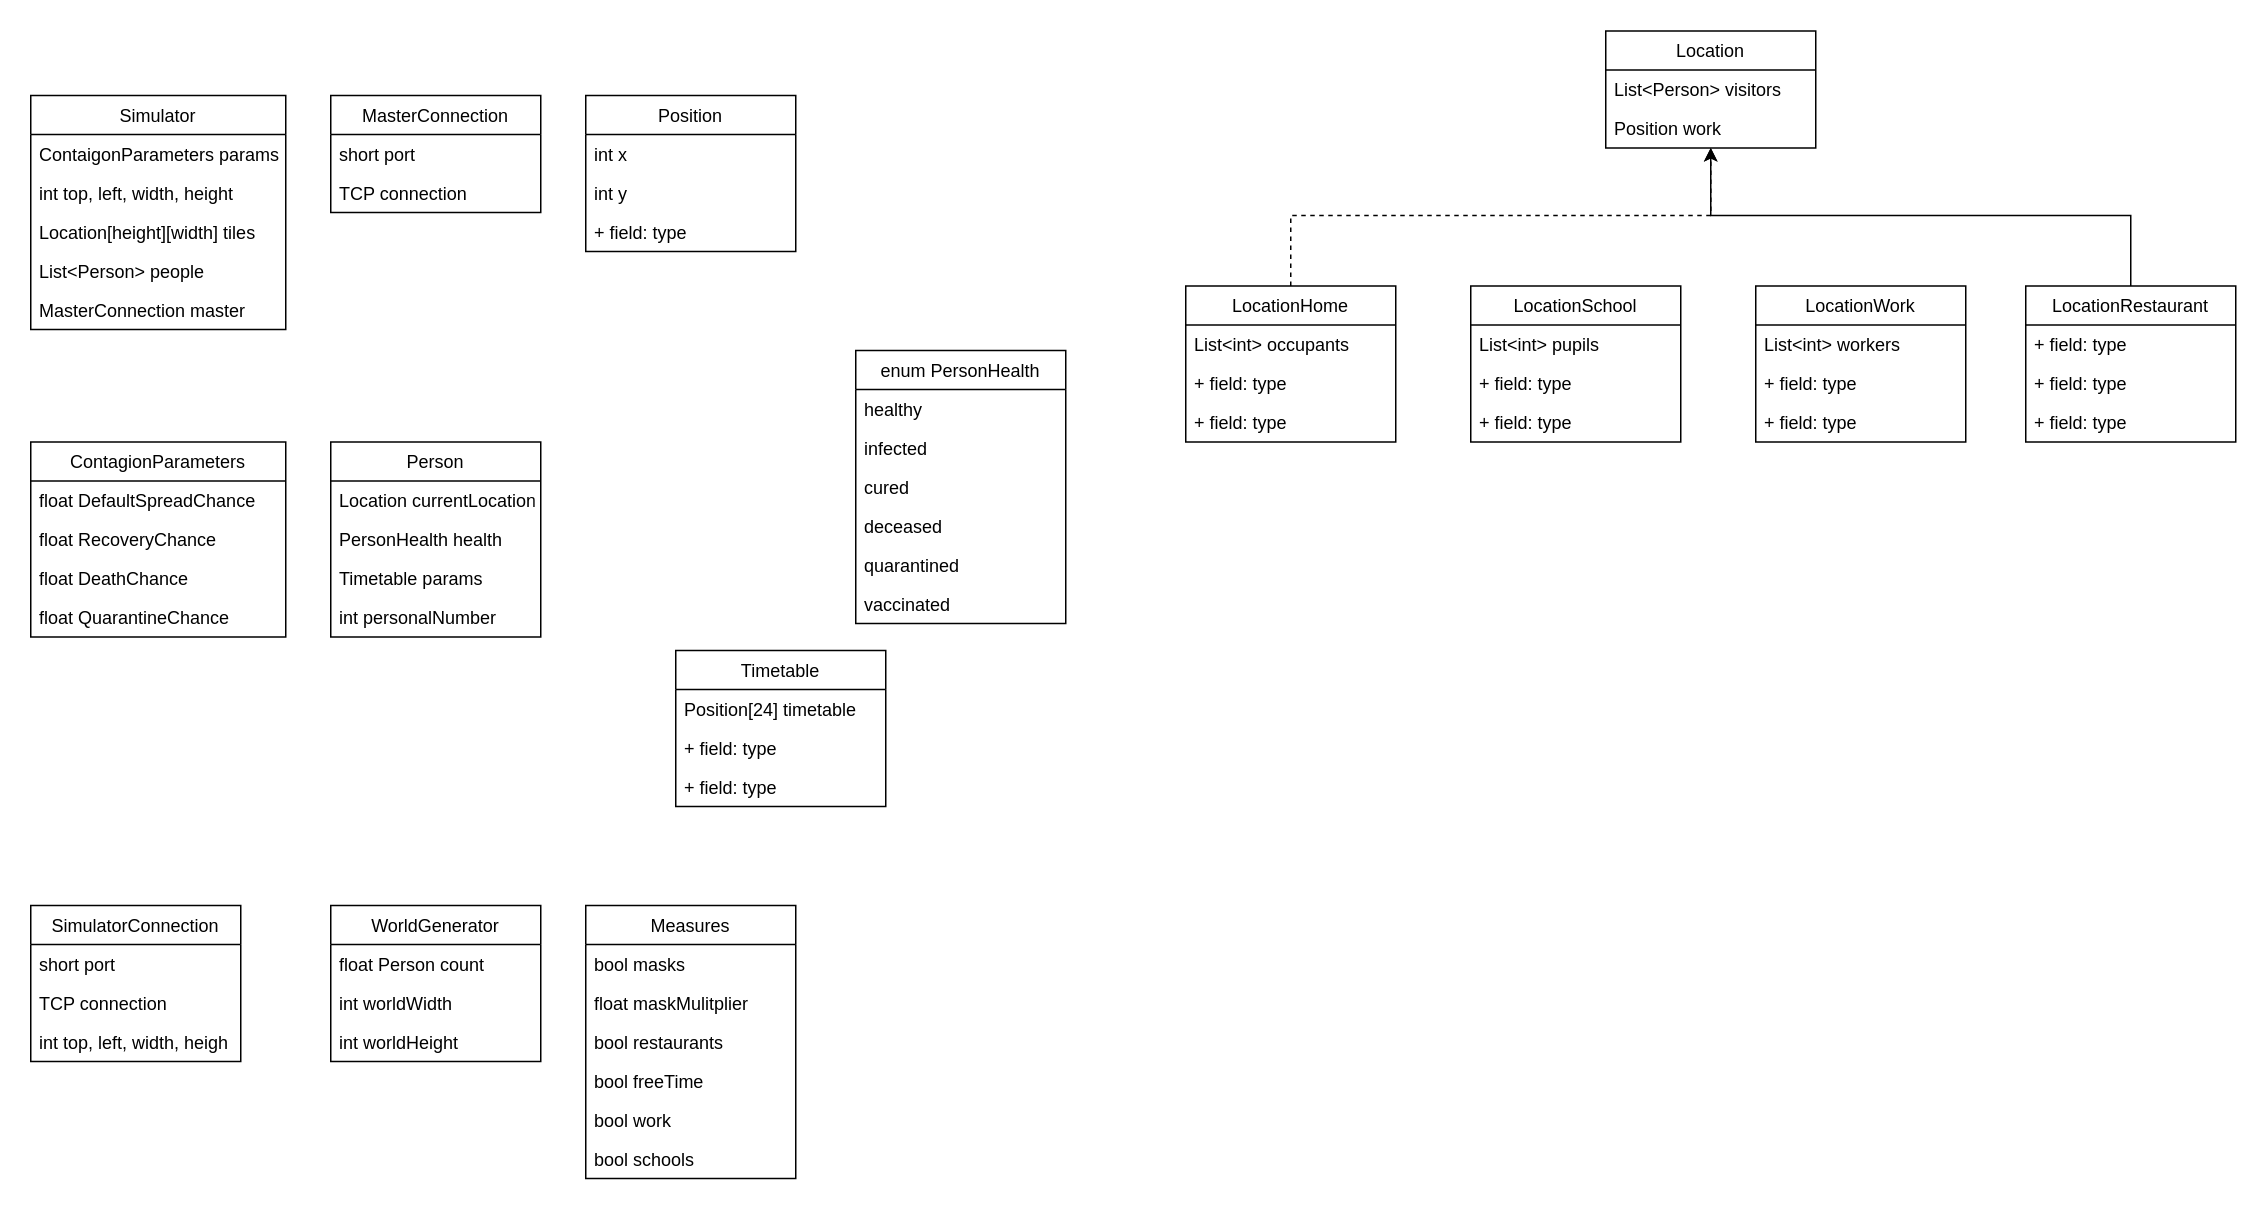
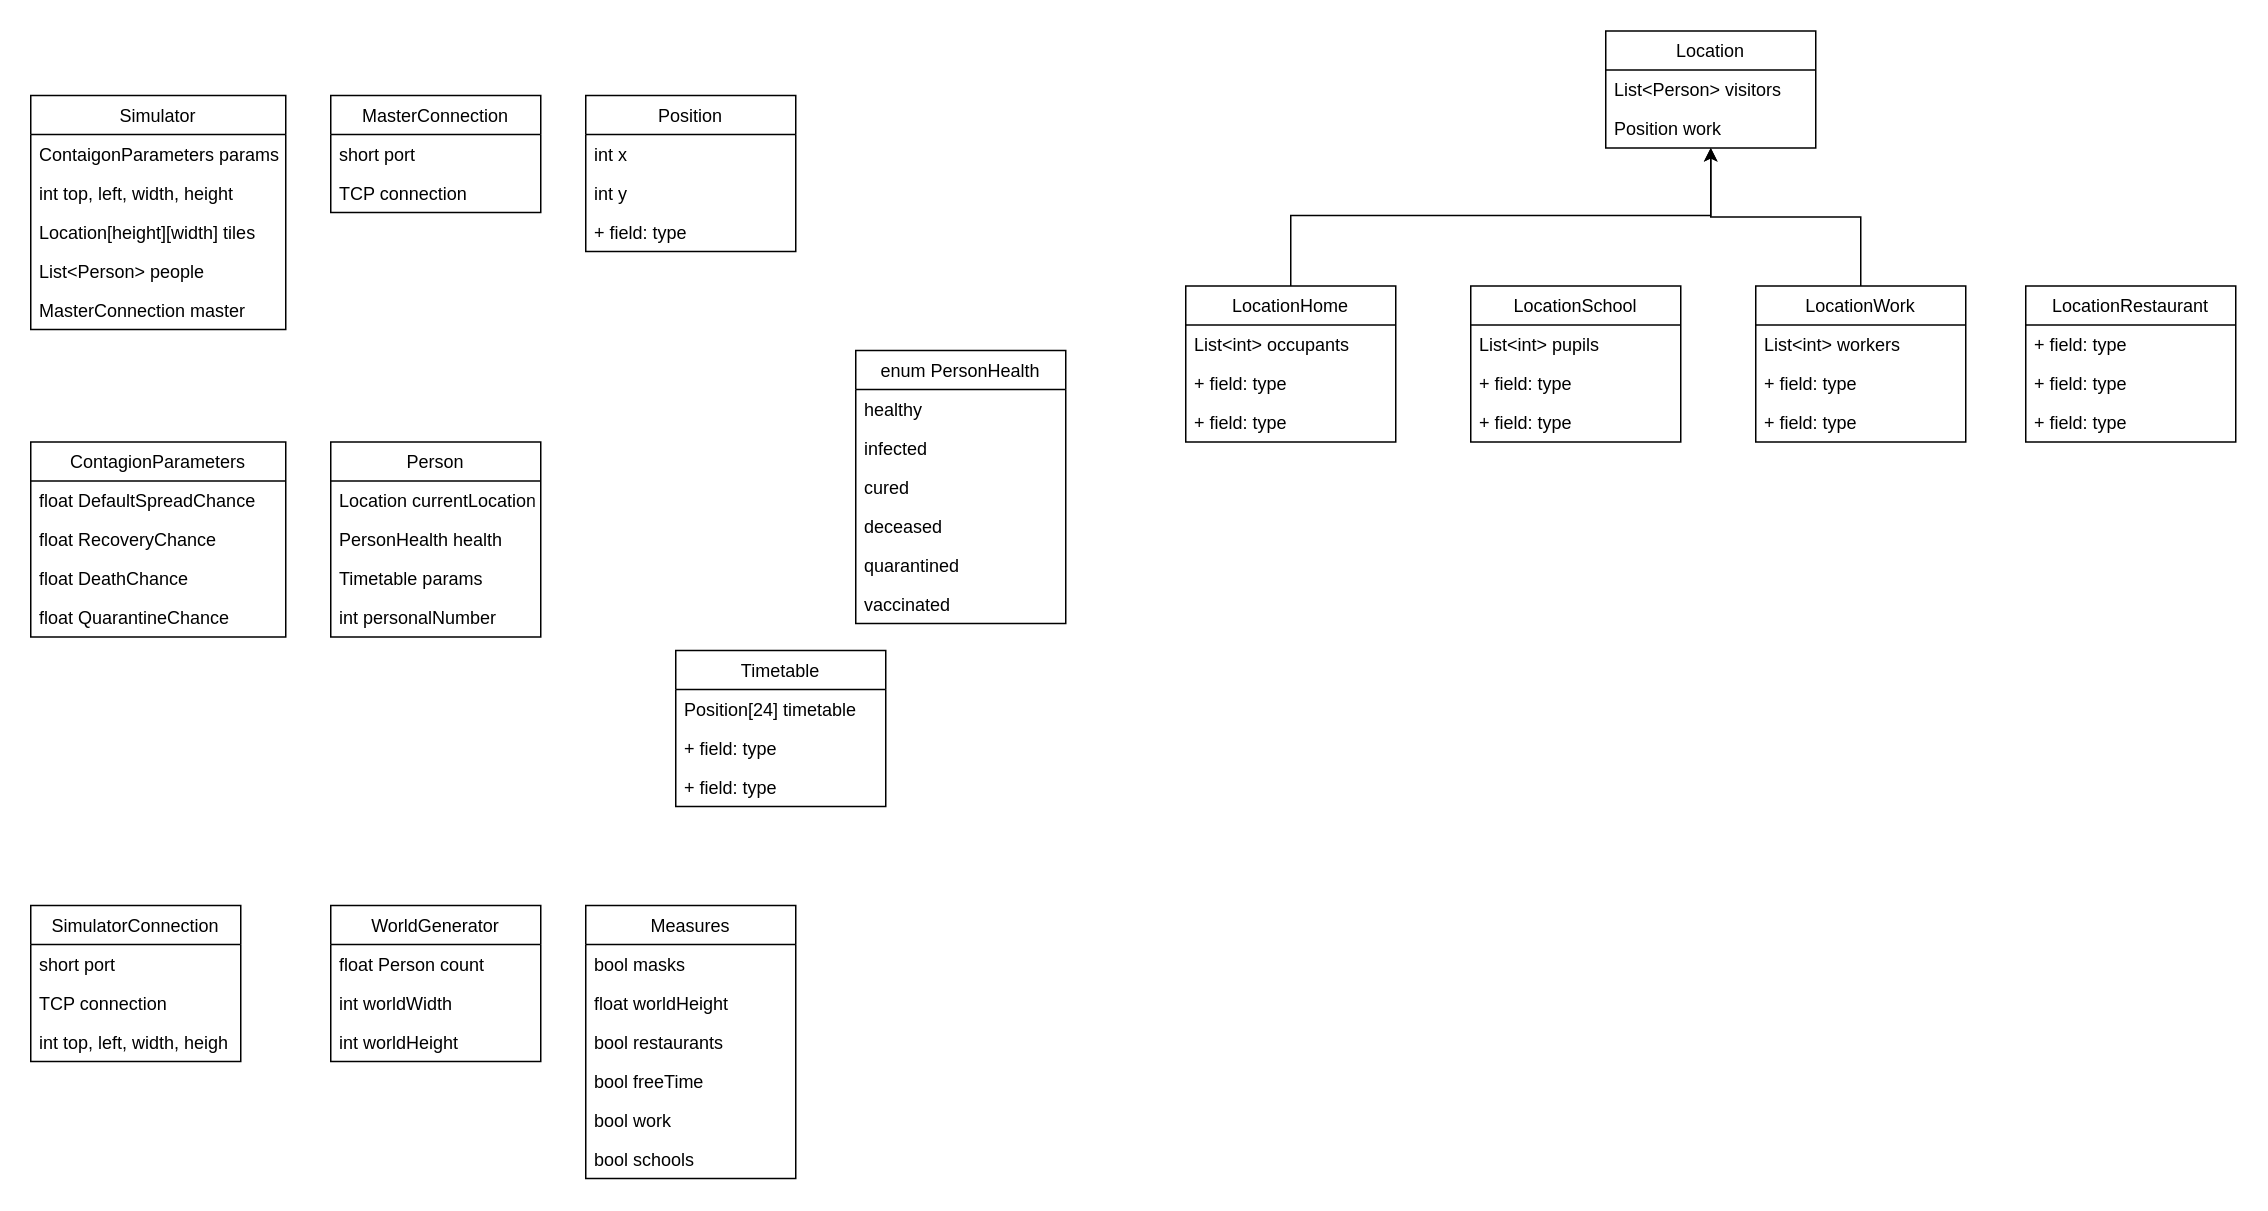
(1466, 215) -> (1466, 215)
(2030, 215) -> none
none -> (1819, 217)
(681, 1004) -> (670, 1004)
